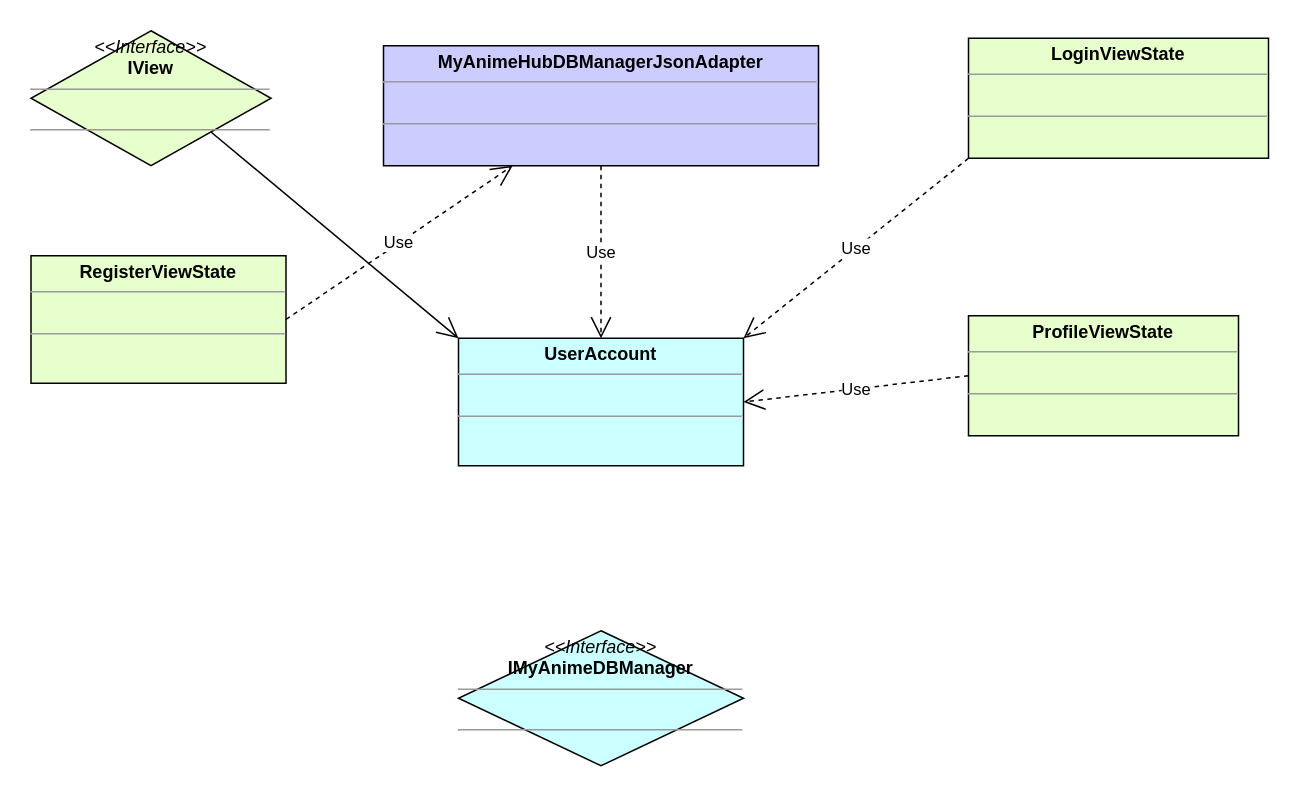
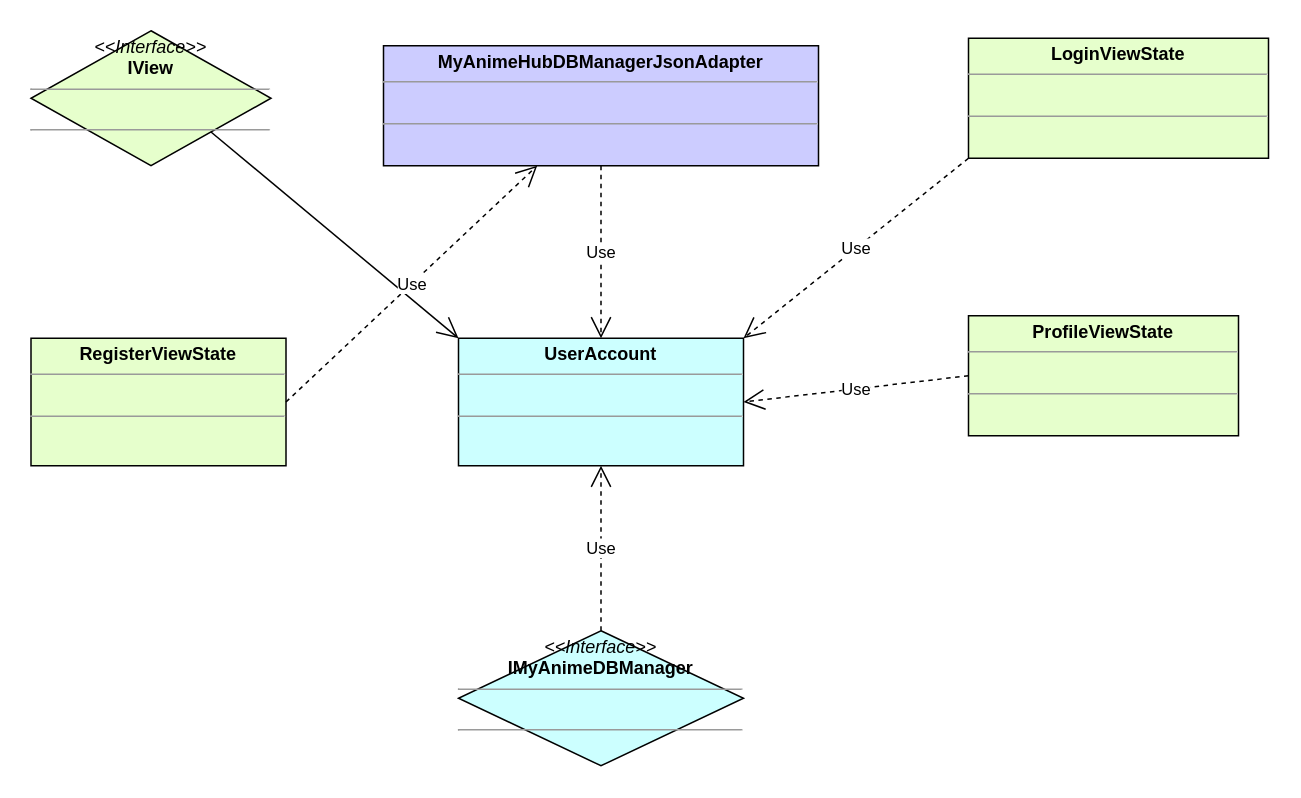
(158, 320) -> (158, 402)
none -> (601, 550)
